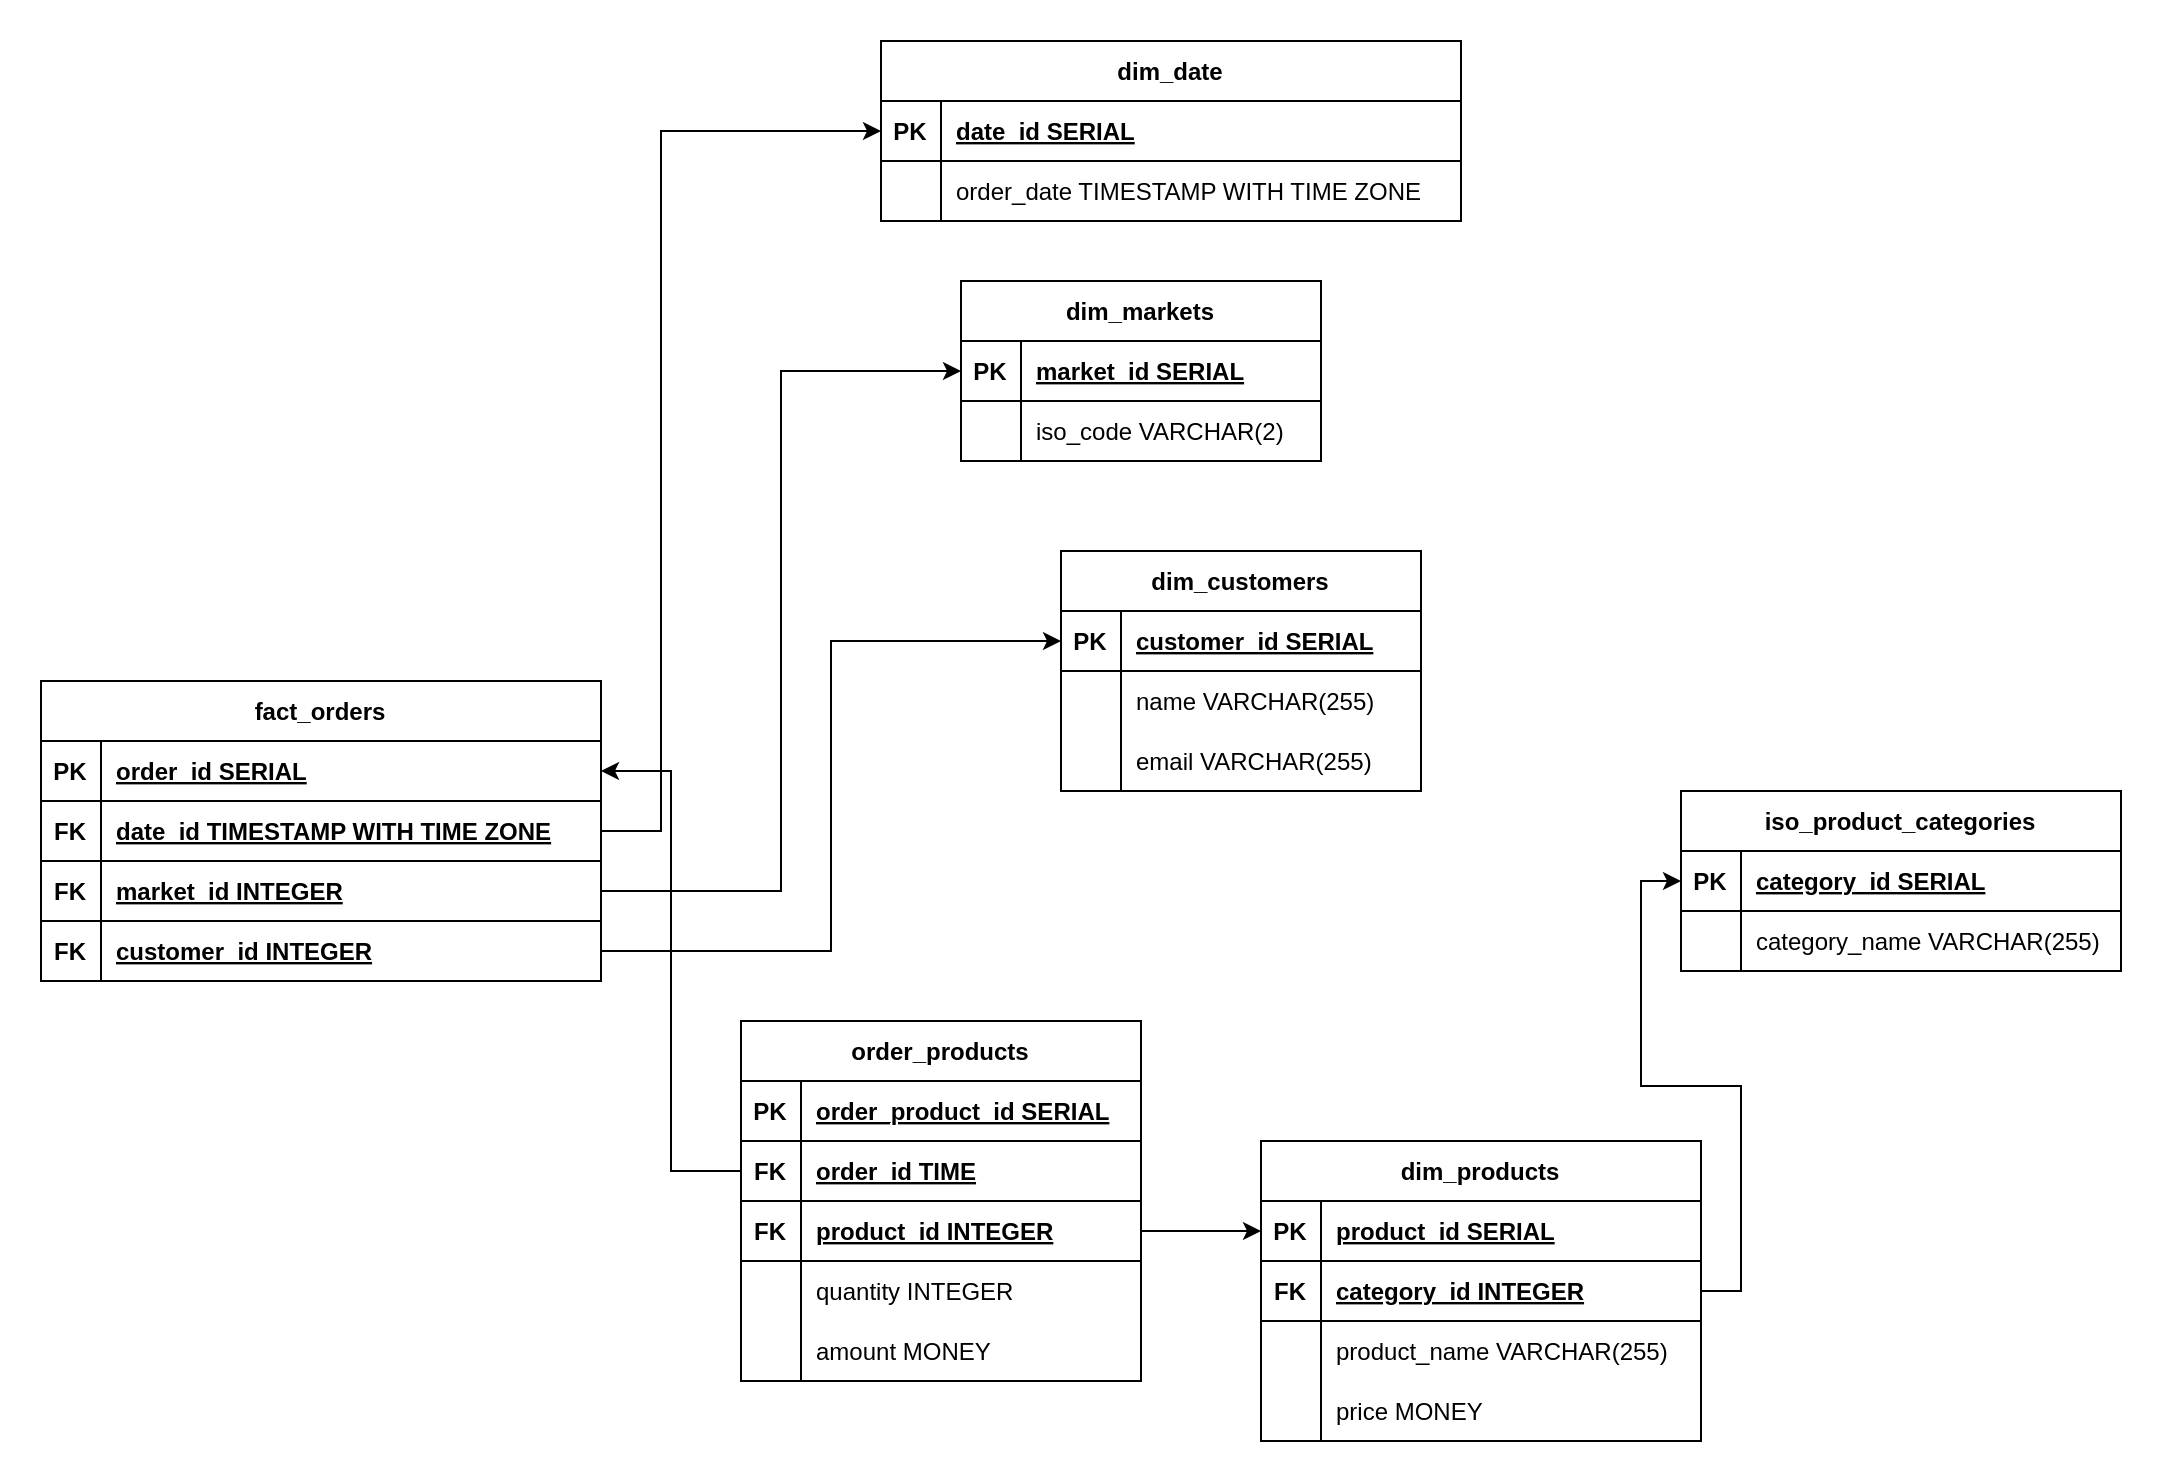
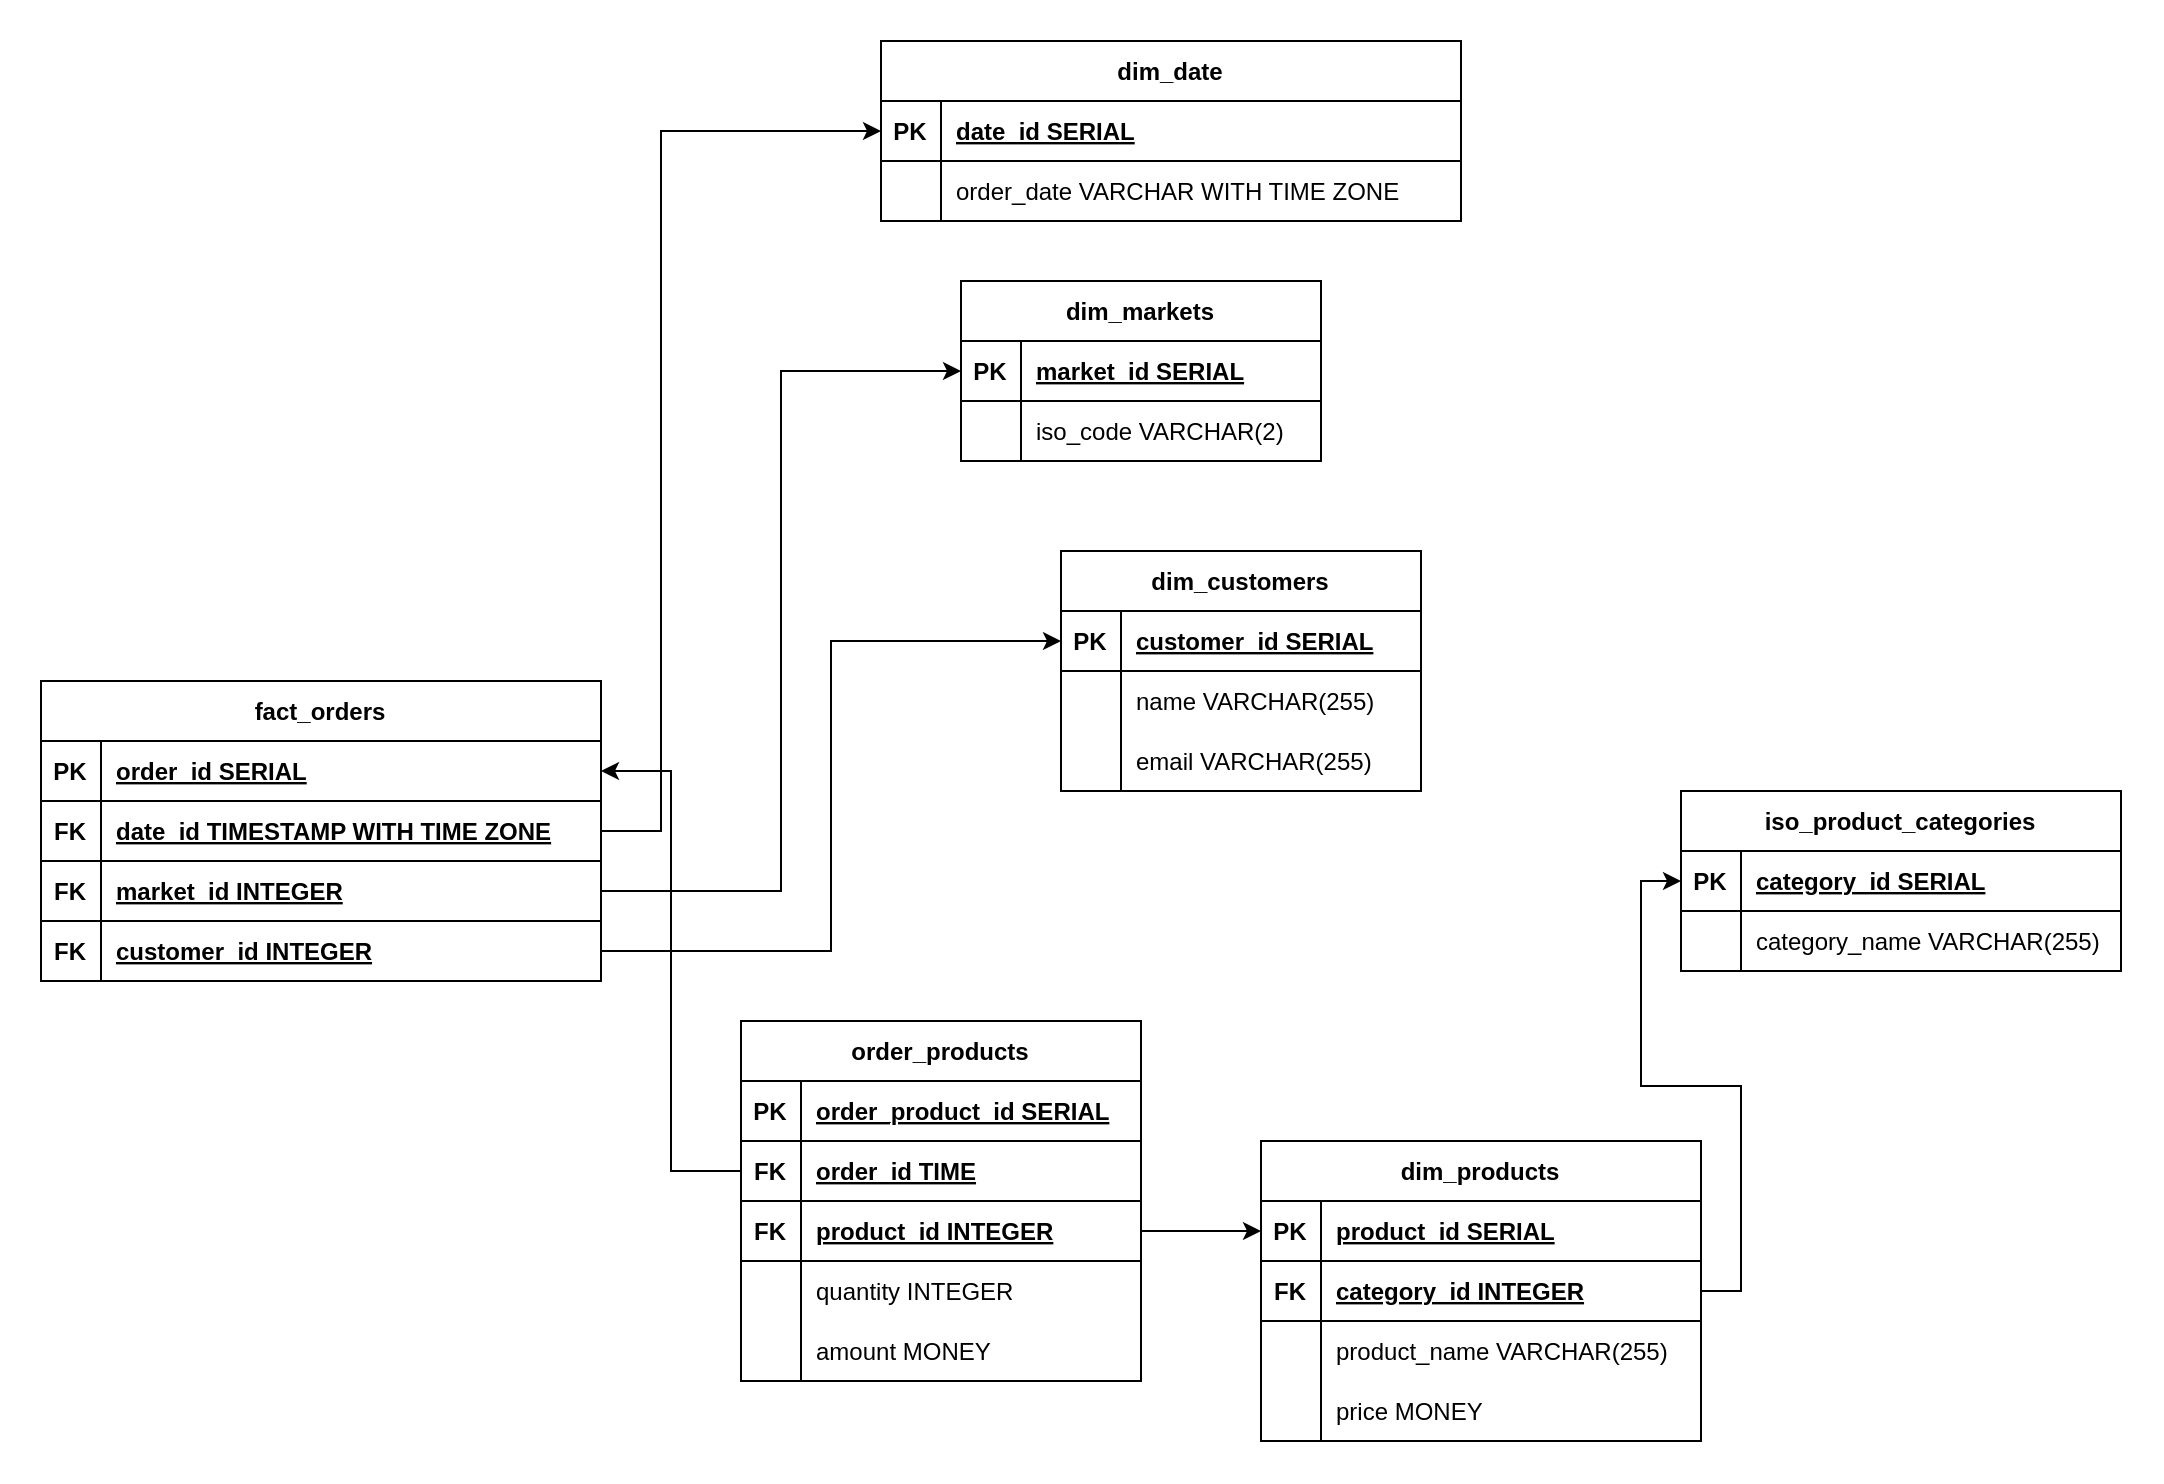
(1179, 192) -> (1165, 192)
